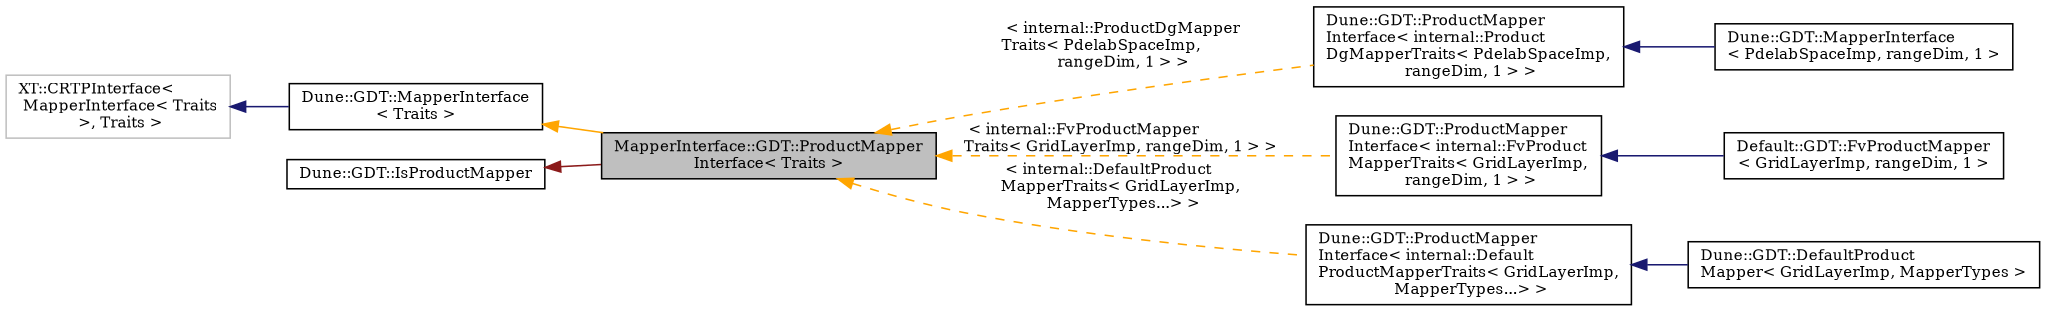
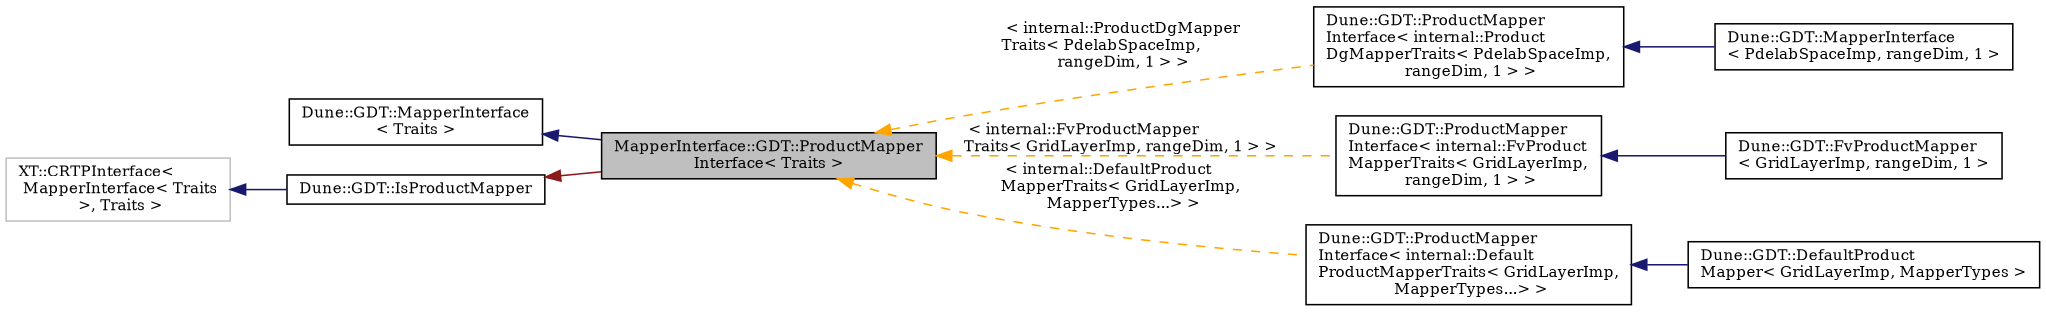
(267, 107) -> (266, 190)
(581, 130) -> (580, 138)
(1864, 156) -> (1864, 156)
